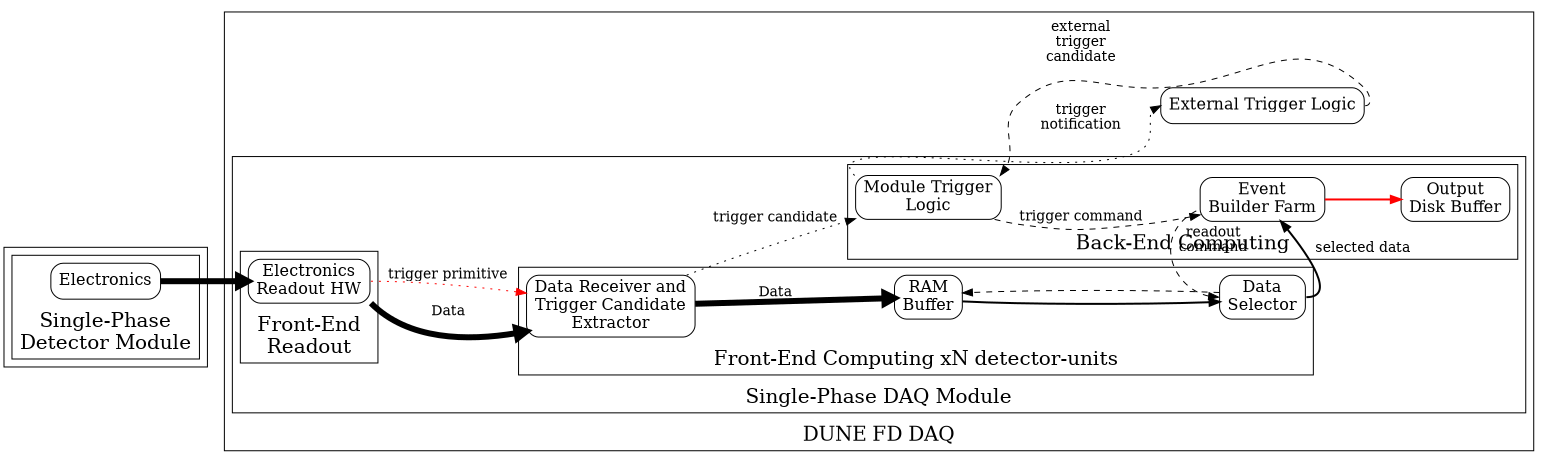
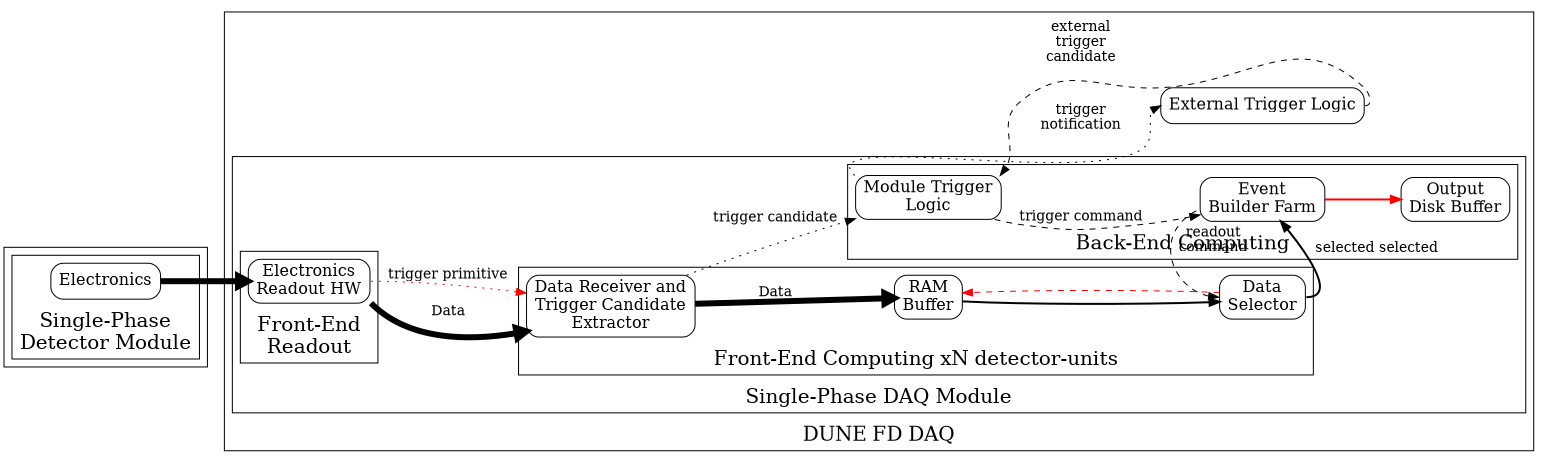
(1363, 248) -> (1377, 248)
(1096, 290) -> (1096, 290)
